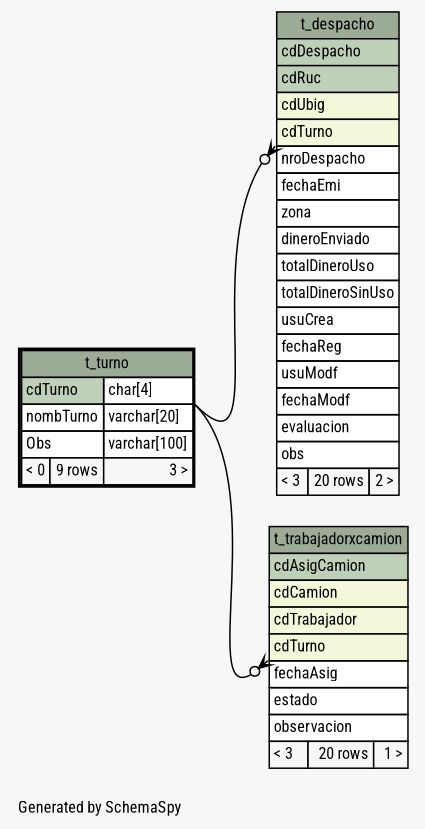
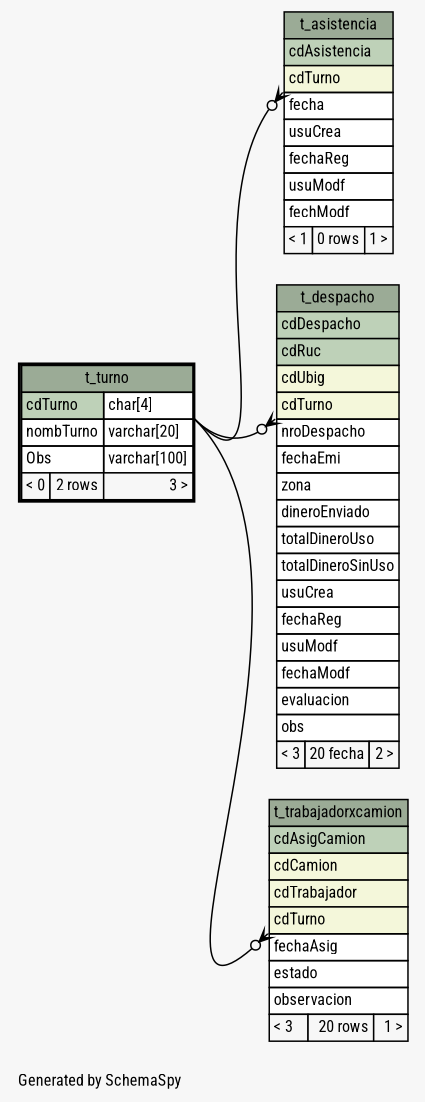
none -> (338, 133)
(78, 471) -> (78, 486)
(339, 481) -> (337, 754)
